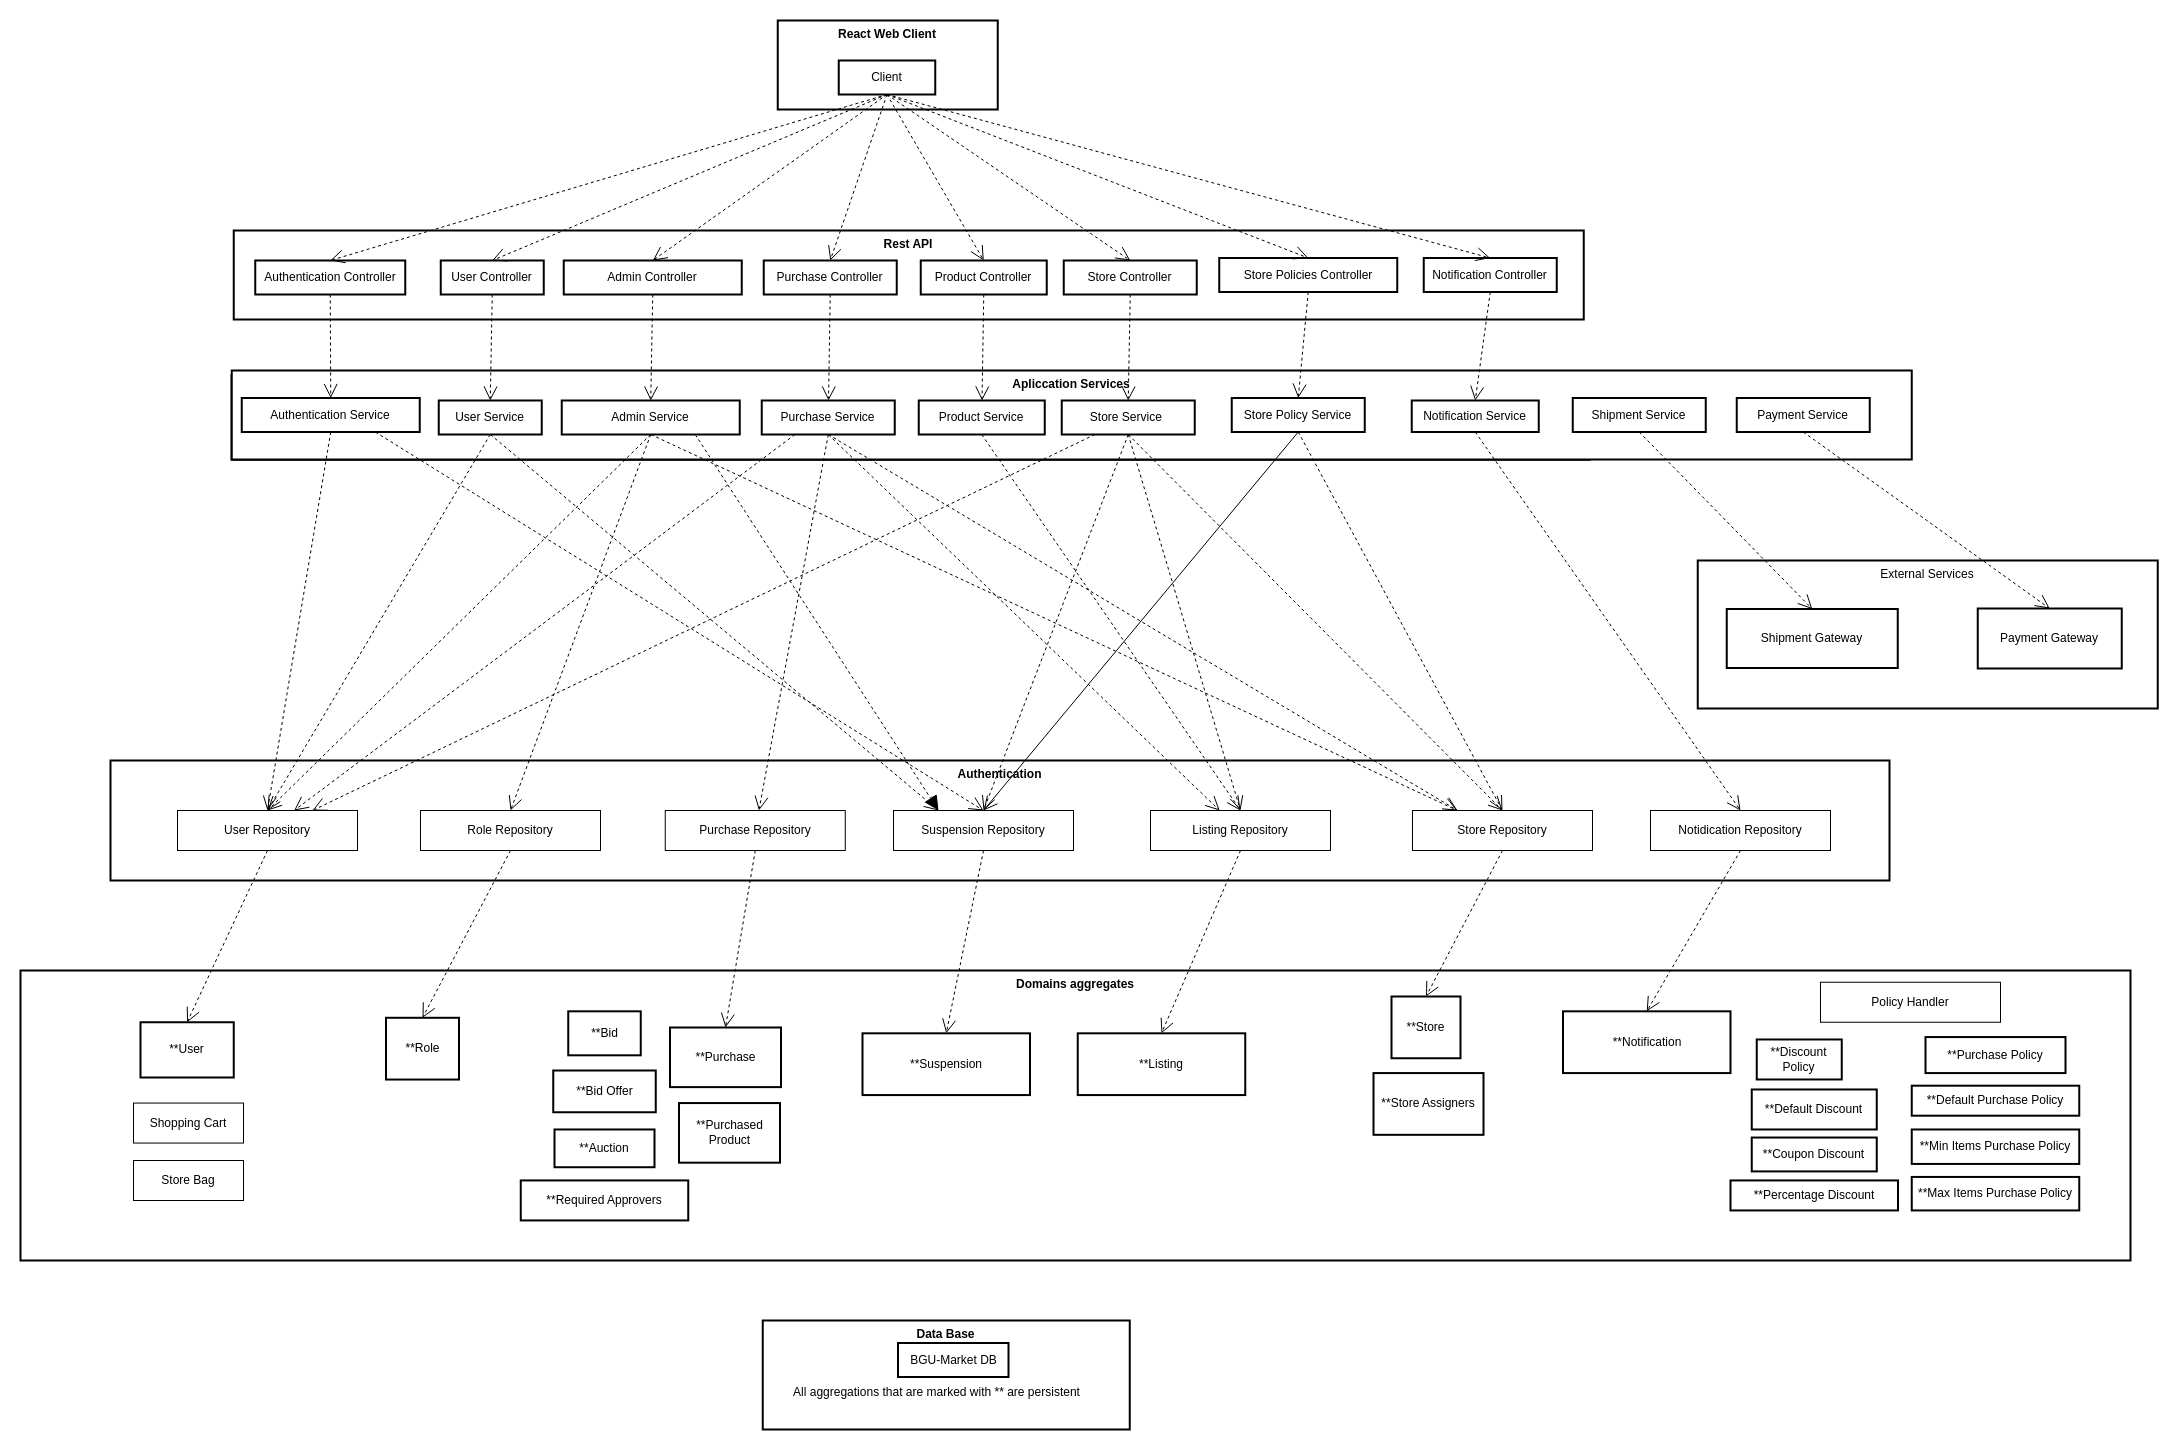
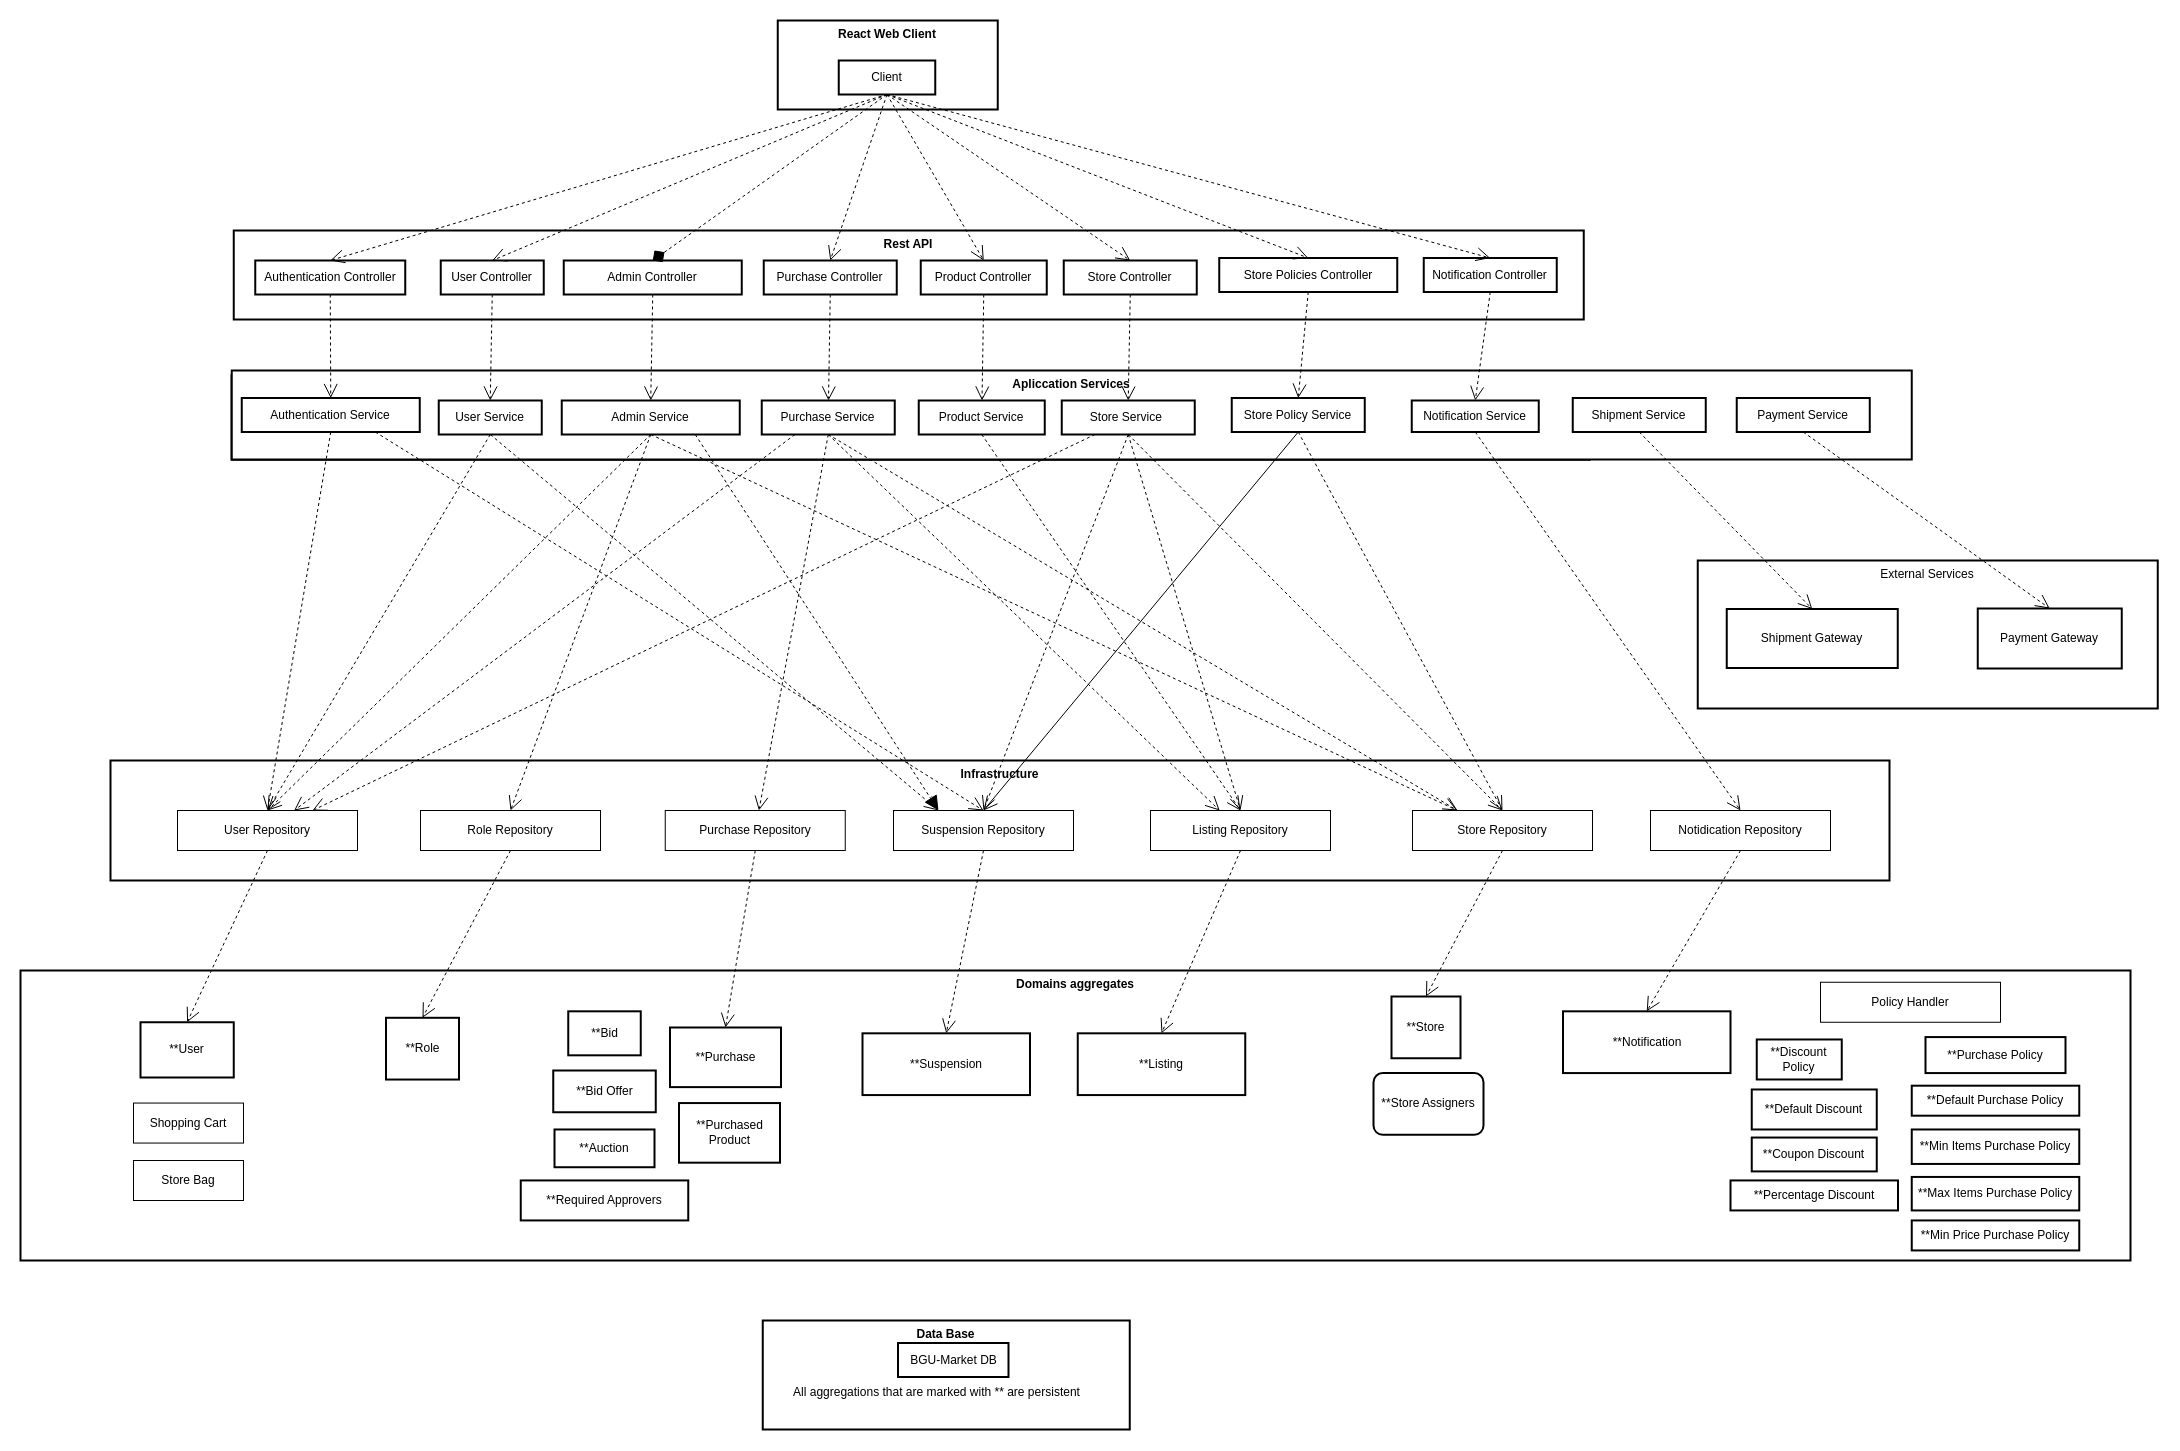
(660, 255) -> (665, 252)
(1000, 775) -> (1000, 775)
(1429, 1104) -> (1429, 1104)
none -> (1996, 1235)
